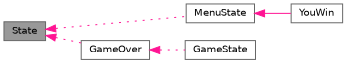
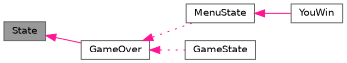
(121, 22) -> (173, 30)
(68, 40) -> (68, 40)
